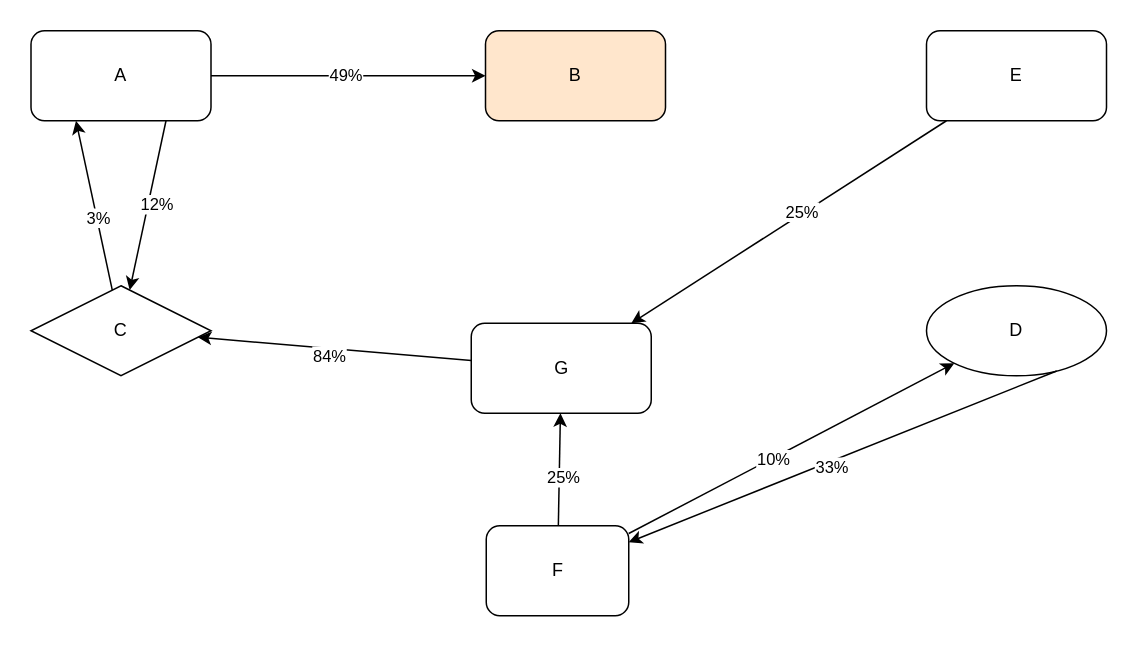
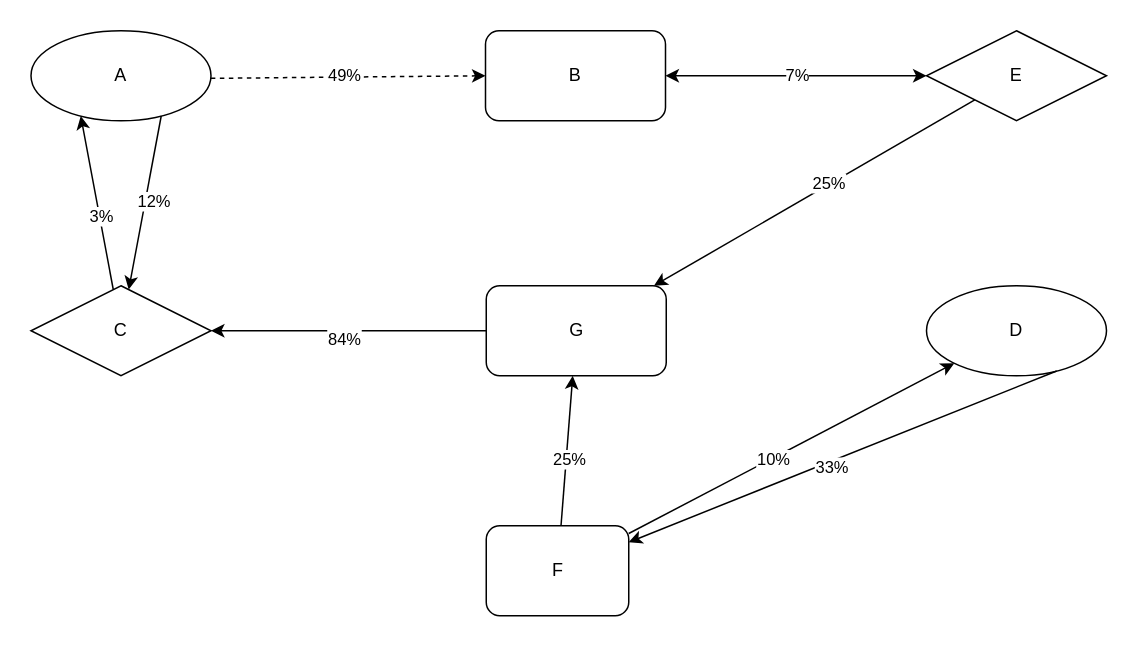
(121, 76) -> (121, 76)
(341, 76) -> (342, 77)
(575, 76) -> (575, 76)
none -> (795, 76)
(1016, 76) -> (1016, 76)
(561, 368) -> (576, 331)
